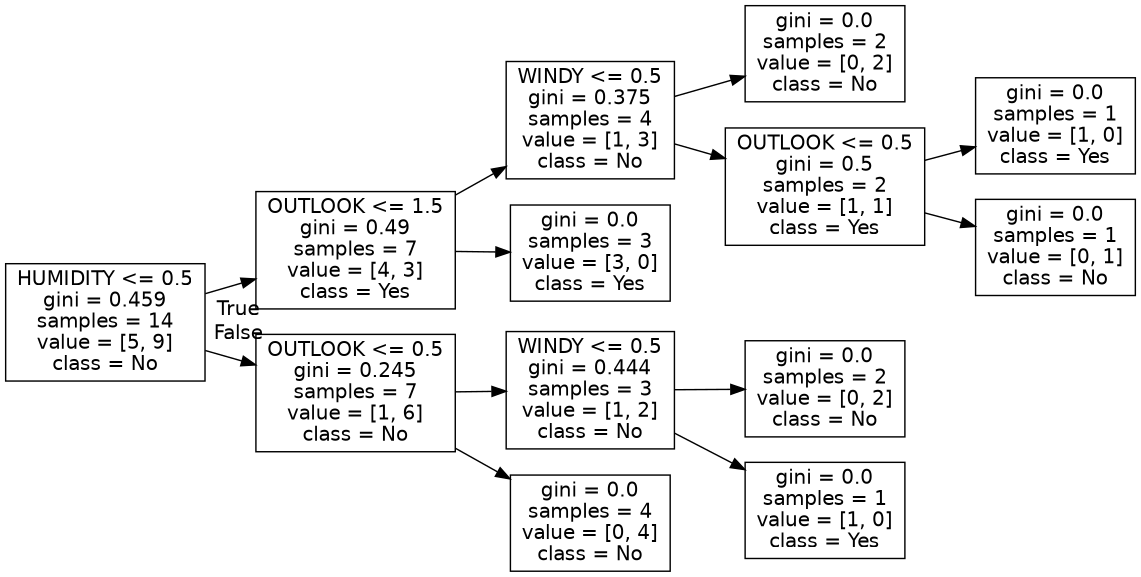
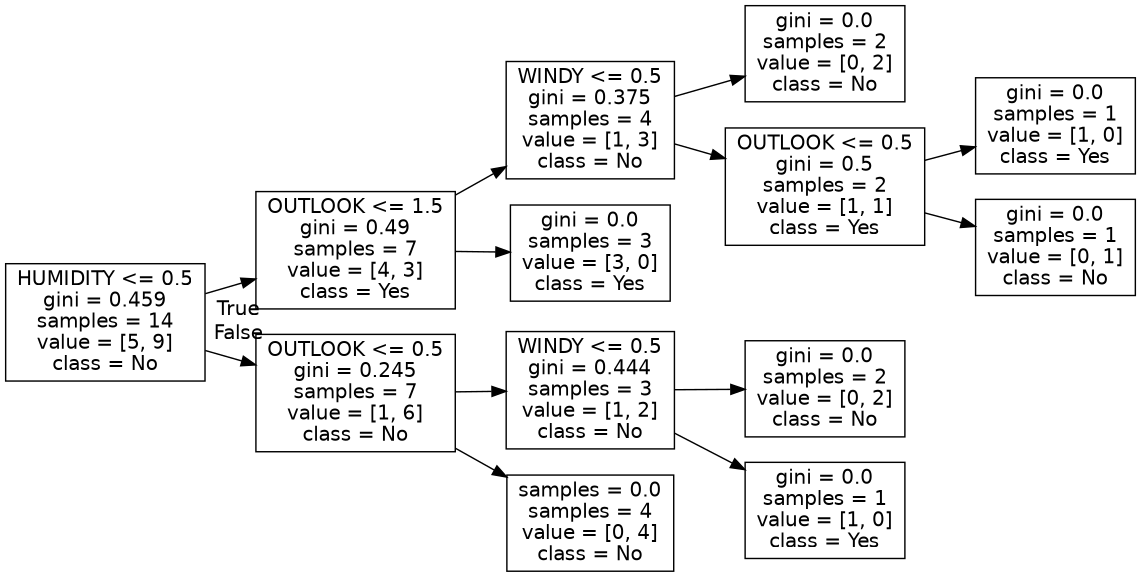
(590, 523) -> (590, 523)
